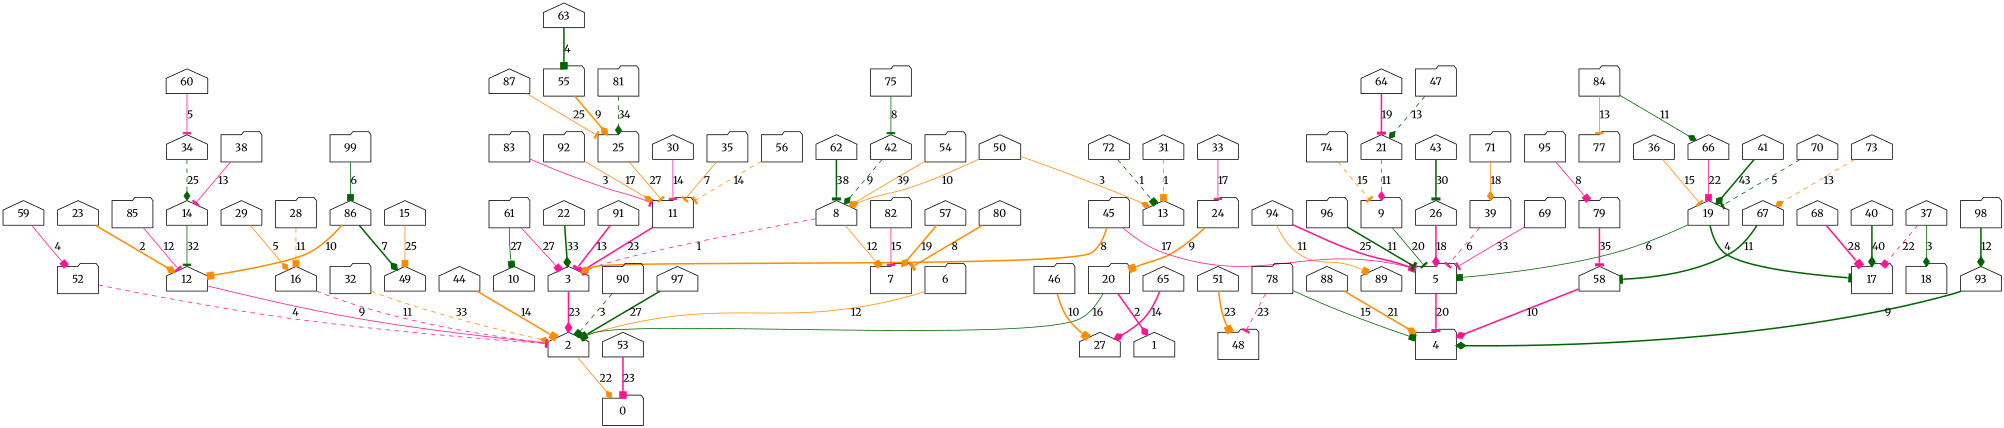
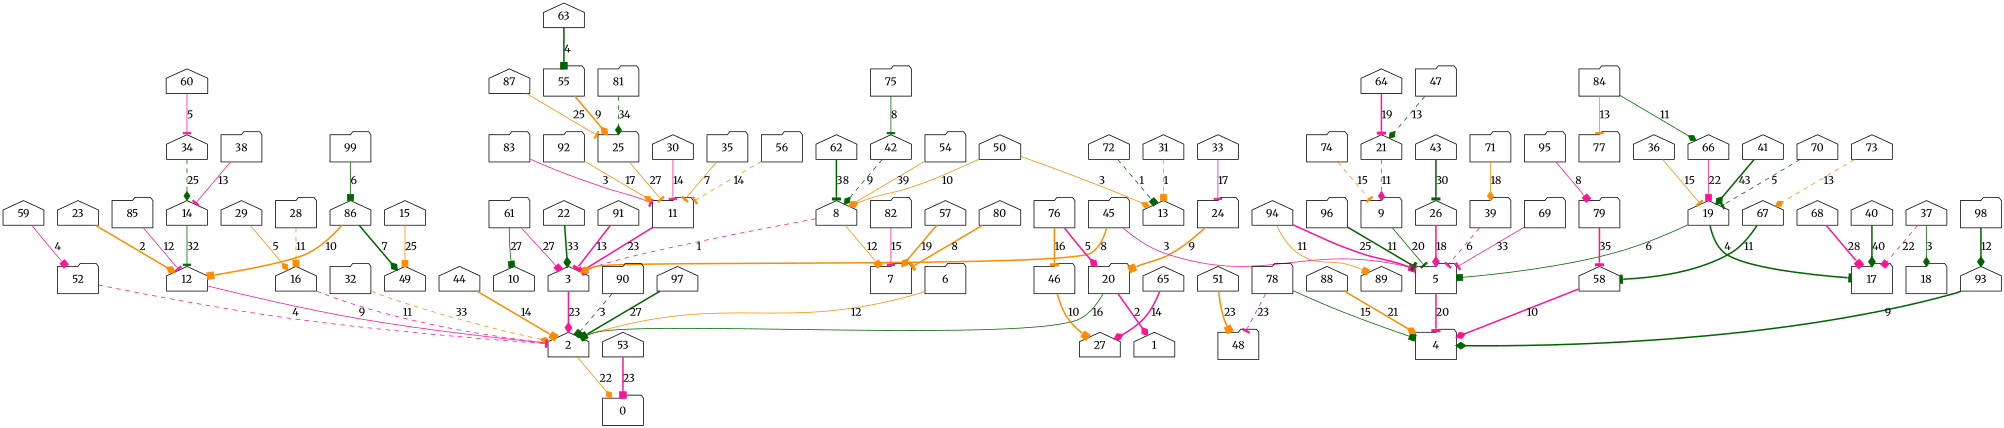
none -> (1054, 214)
(1167, 247) -> (1167, 247)
